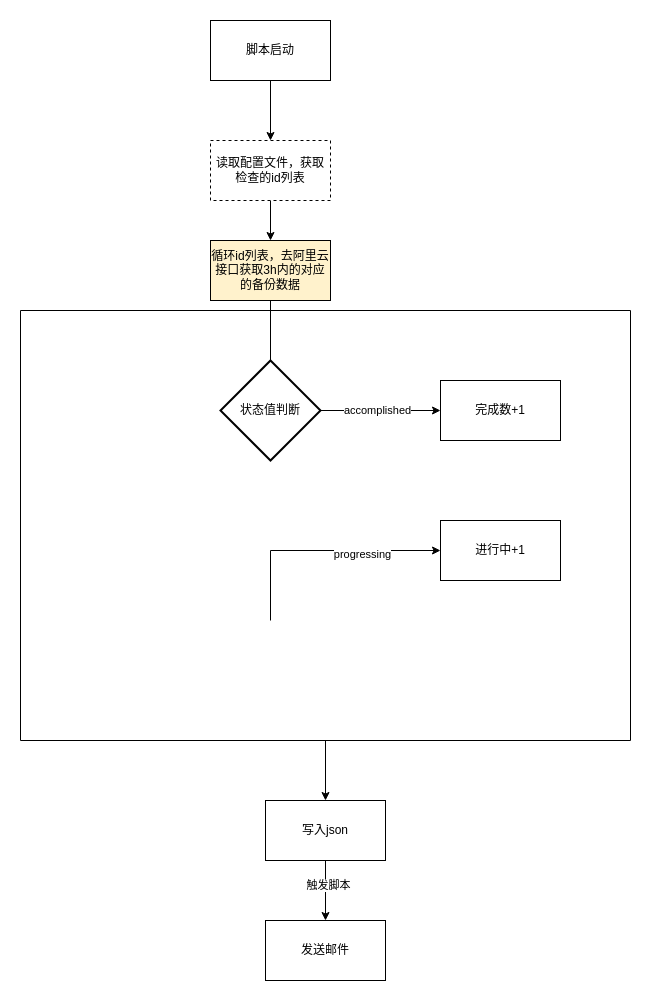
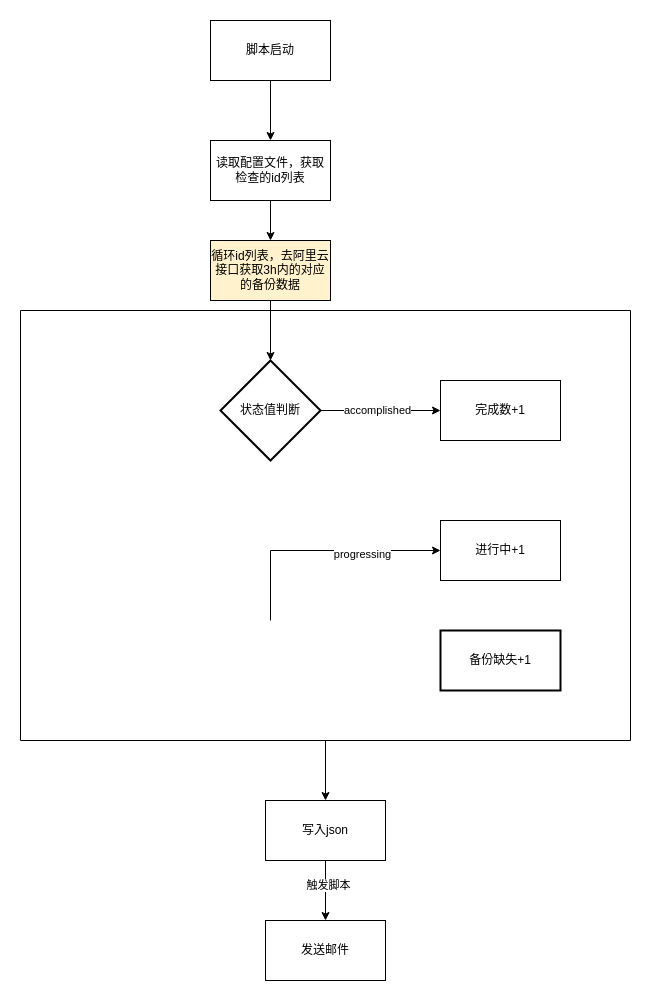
(271, 171) -> (271, 171)
(271, 355) -> (271, 352)
none -> (501, 661)
